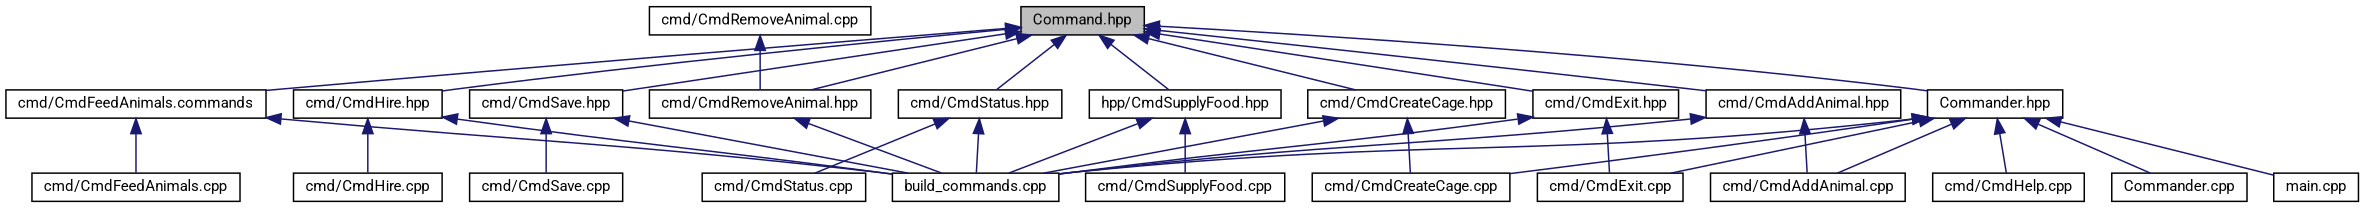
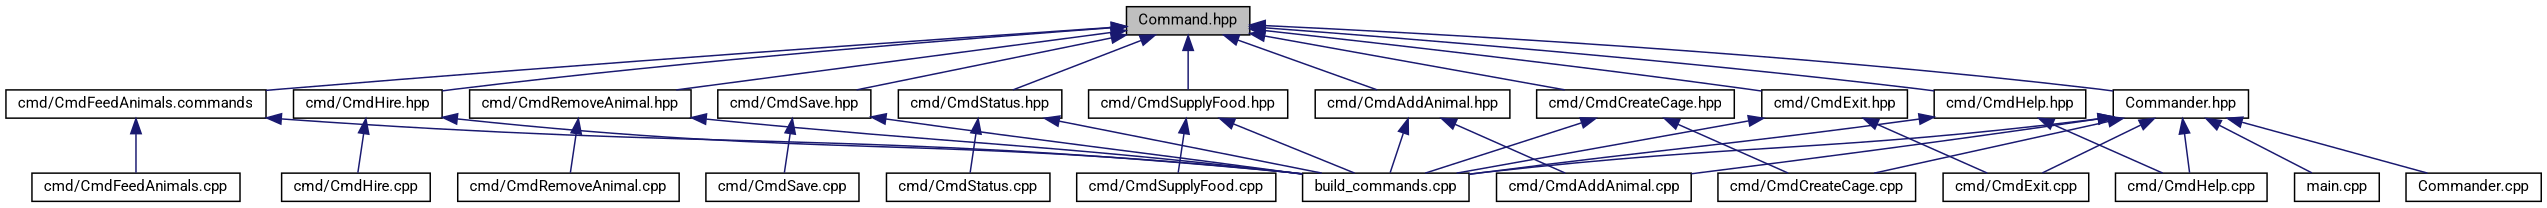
(760, 80) -> (573, 153)
(1185, 104) -> (1188, 104)
none -> (2010, 104)
